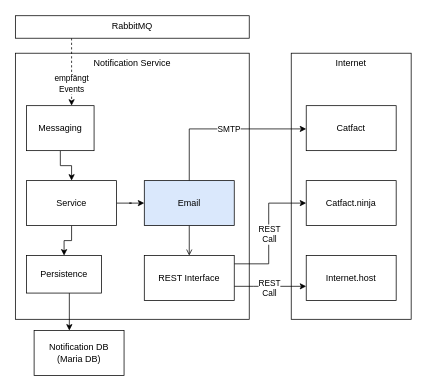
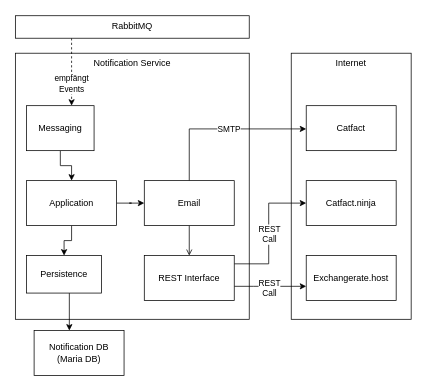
(72, 203) -> (72, 203)
(189, 203) -> (189, 203)
(351, 278) -> (351, 278)
